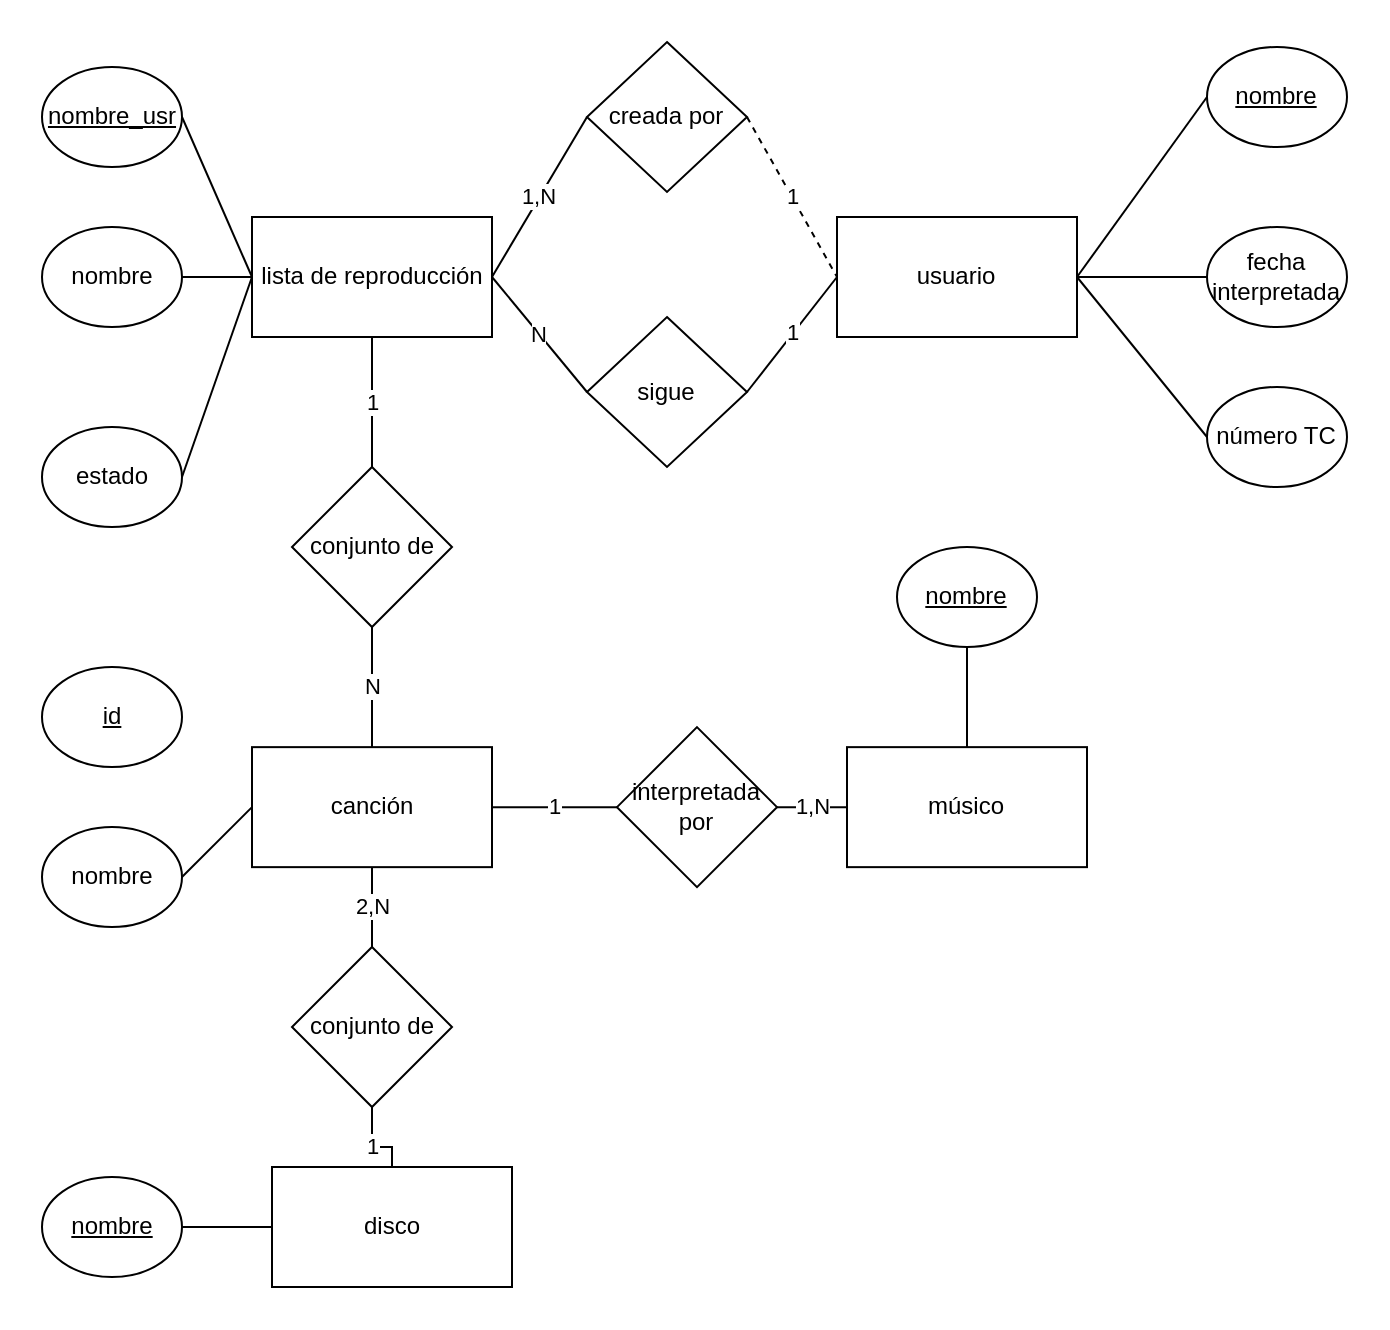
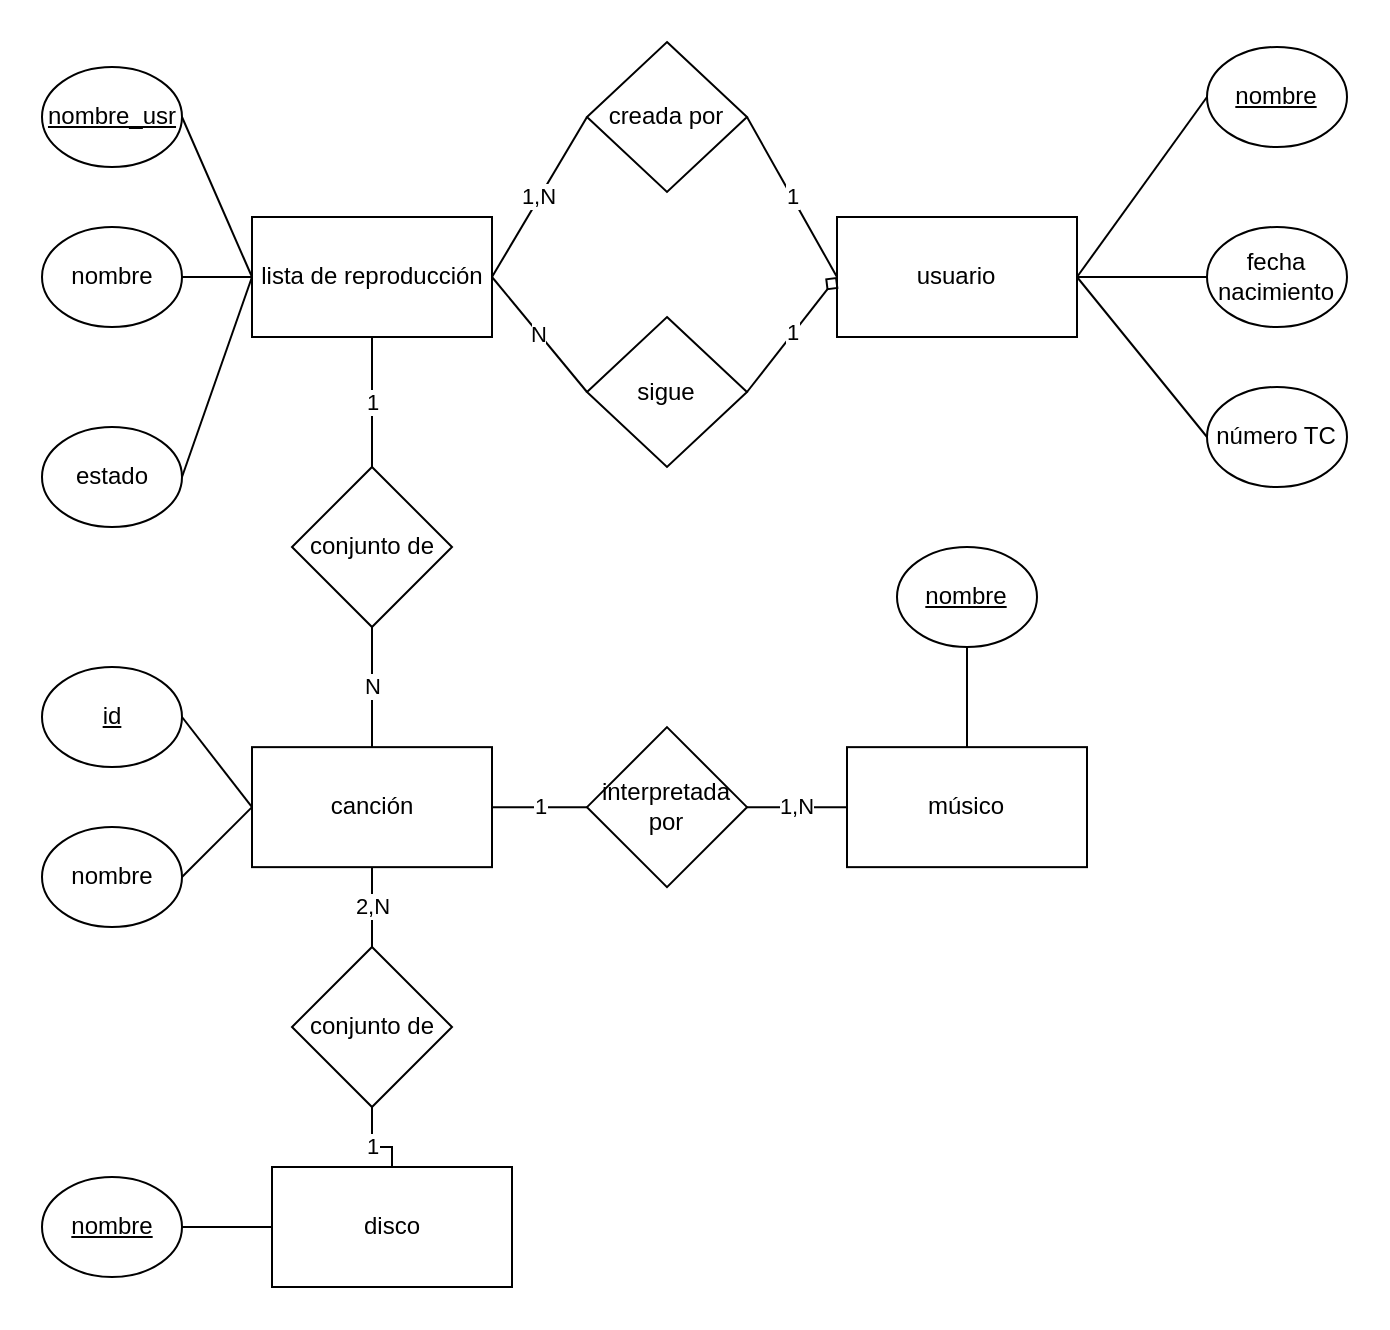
(768, 154) -> (768, 154)
(1277, 277) -> (1277, 277)
(831, 285) -> (827, 290)
none -> (217, 762)
(697, 807) -> (667, 807)
